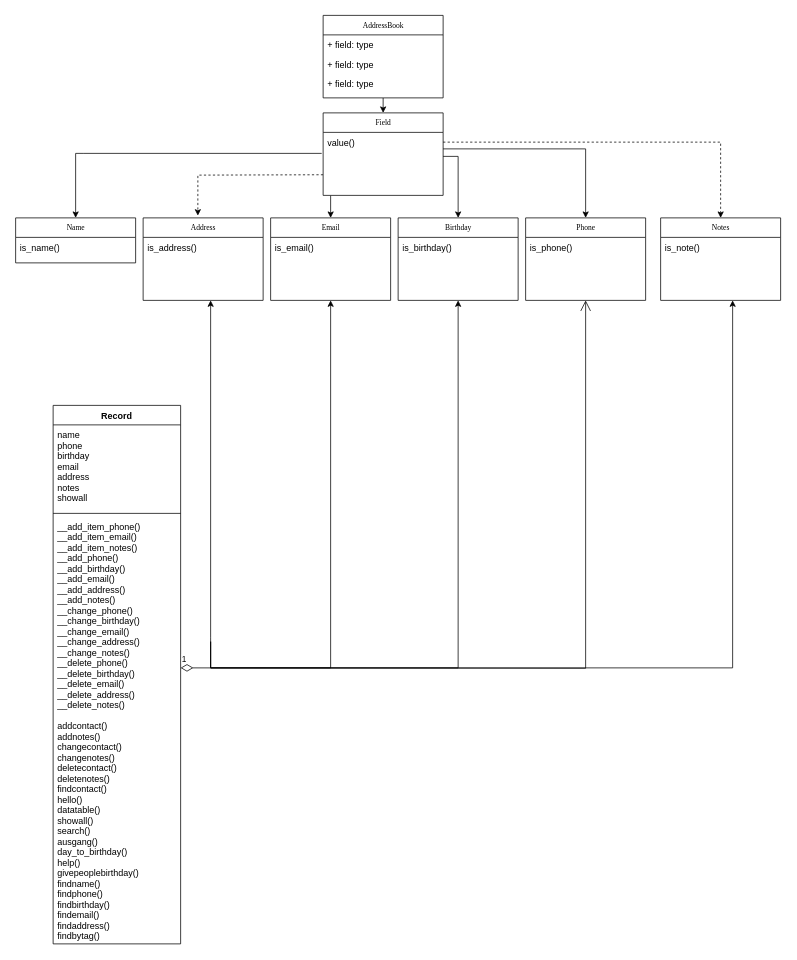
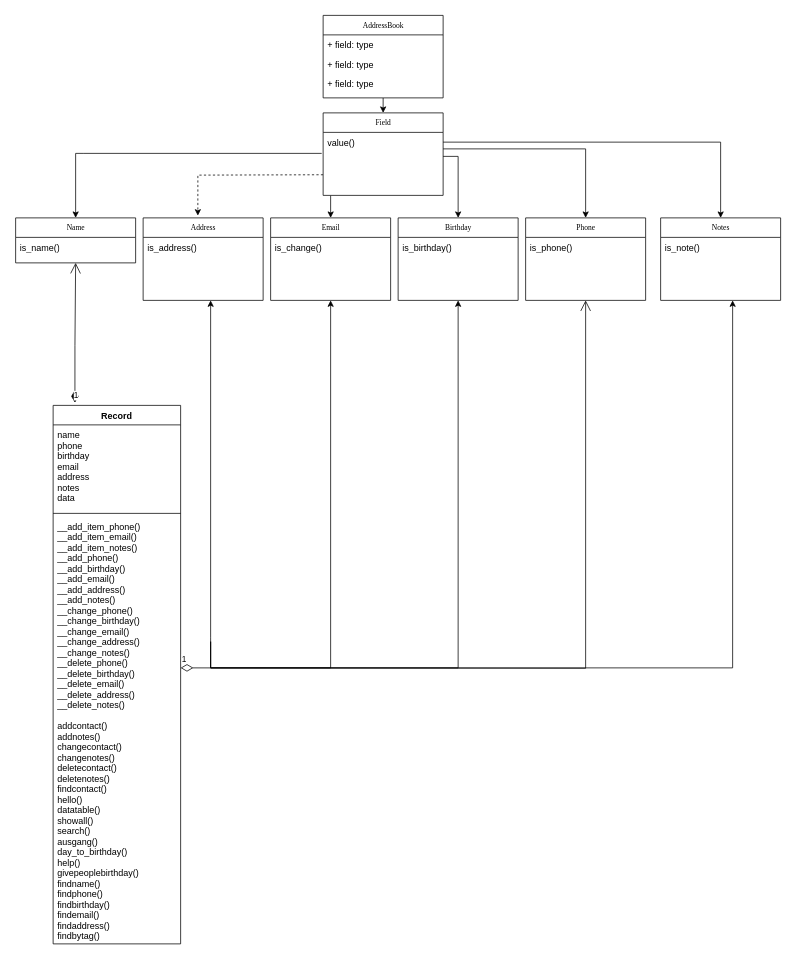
(616, 142) -> (616, 142)
(297, 248) -> (301, 248)
none -> (75, 328)
(67, 435) -> (67, 435)
